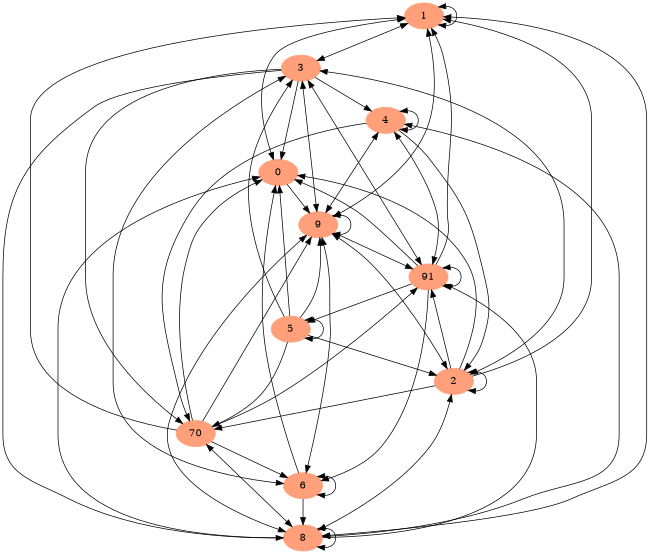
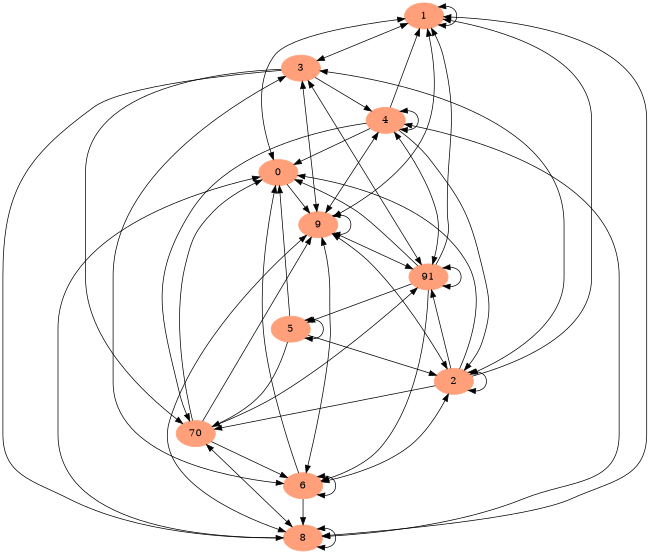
(290, 117) -> (335, 145)
(30, 123) -> (404, 71)
(249, 200) -> none
(318, 284) -> none
(527, 469) -> none
(401, 477) -> (397, 454)
